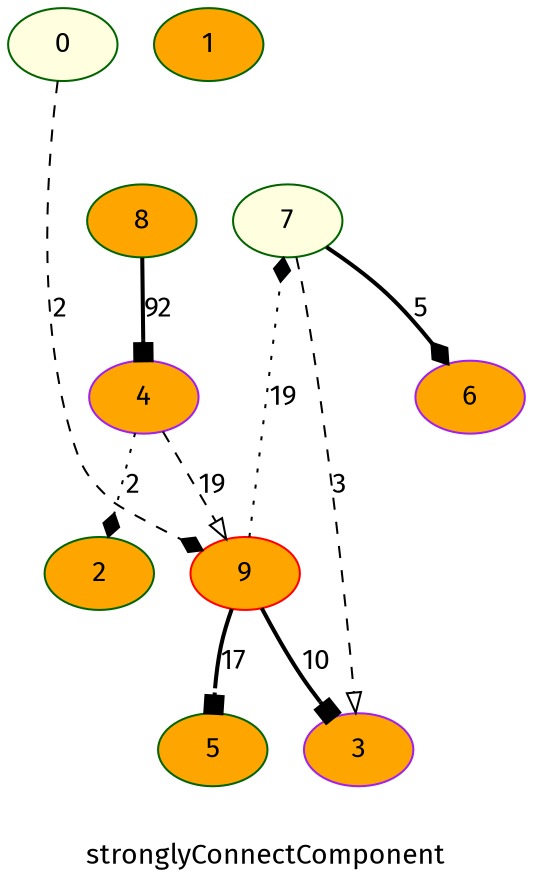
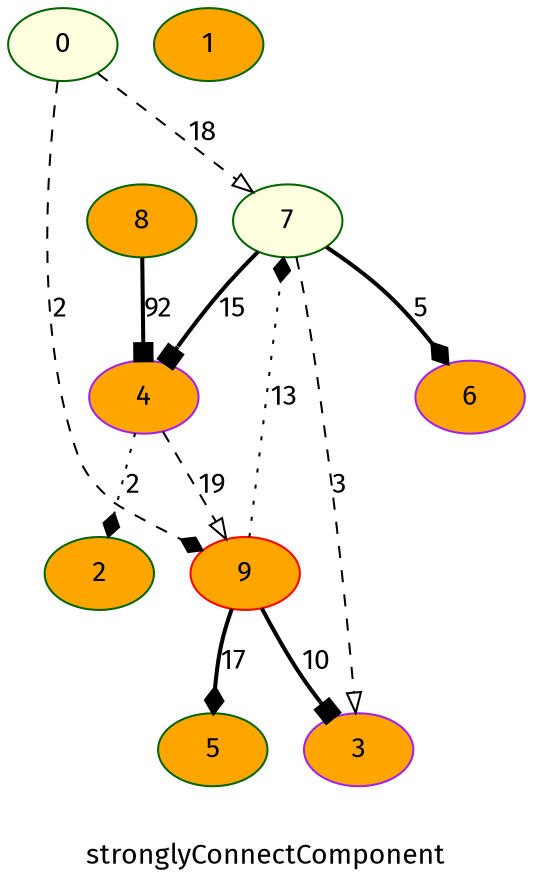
none -> (167, 127)
none -> (216, 297)
(284, 397) -> (284, 397)
(221, 648) -> (221, 648)
